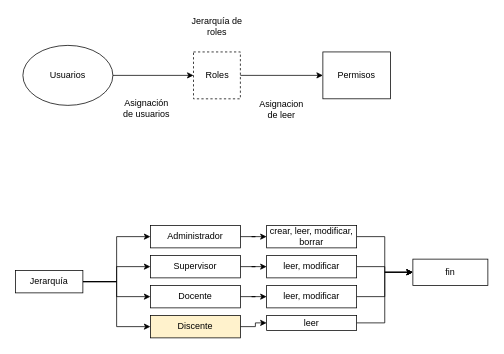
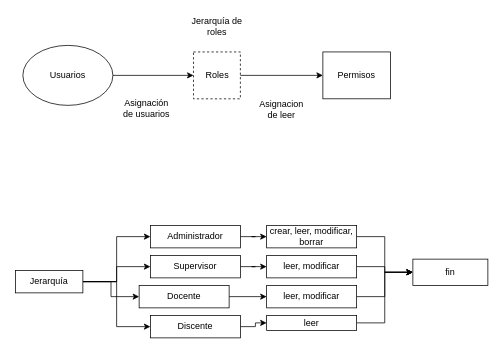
(195, 297) -> (184, 297)
(195, 327) -> (195, 327)
